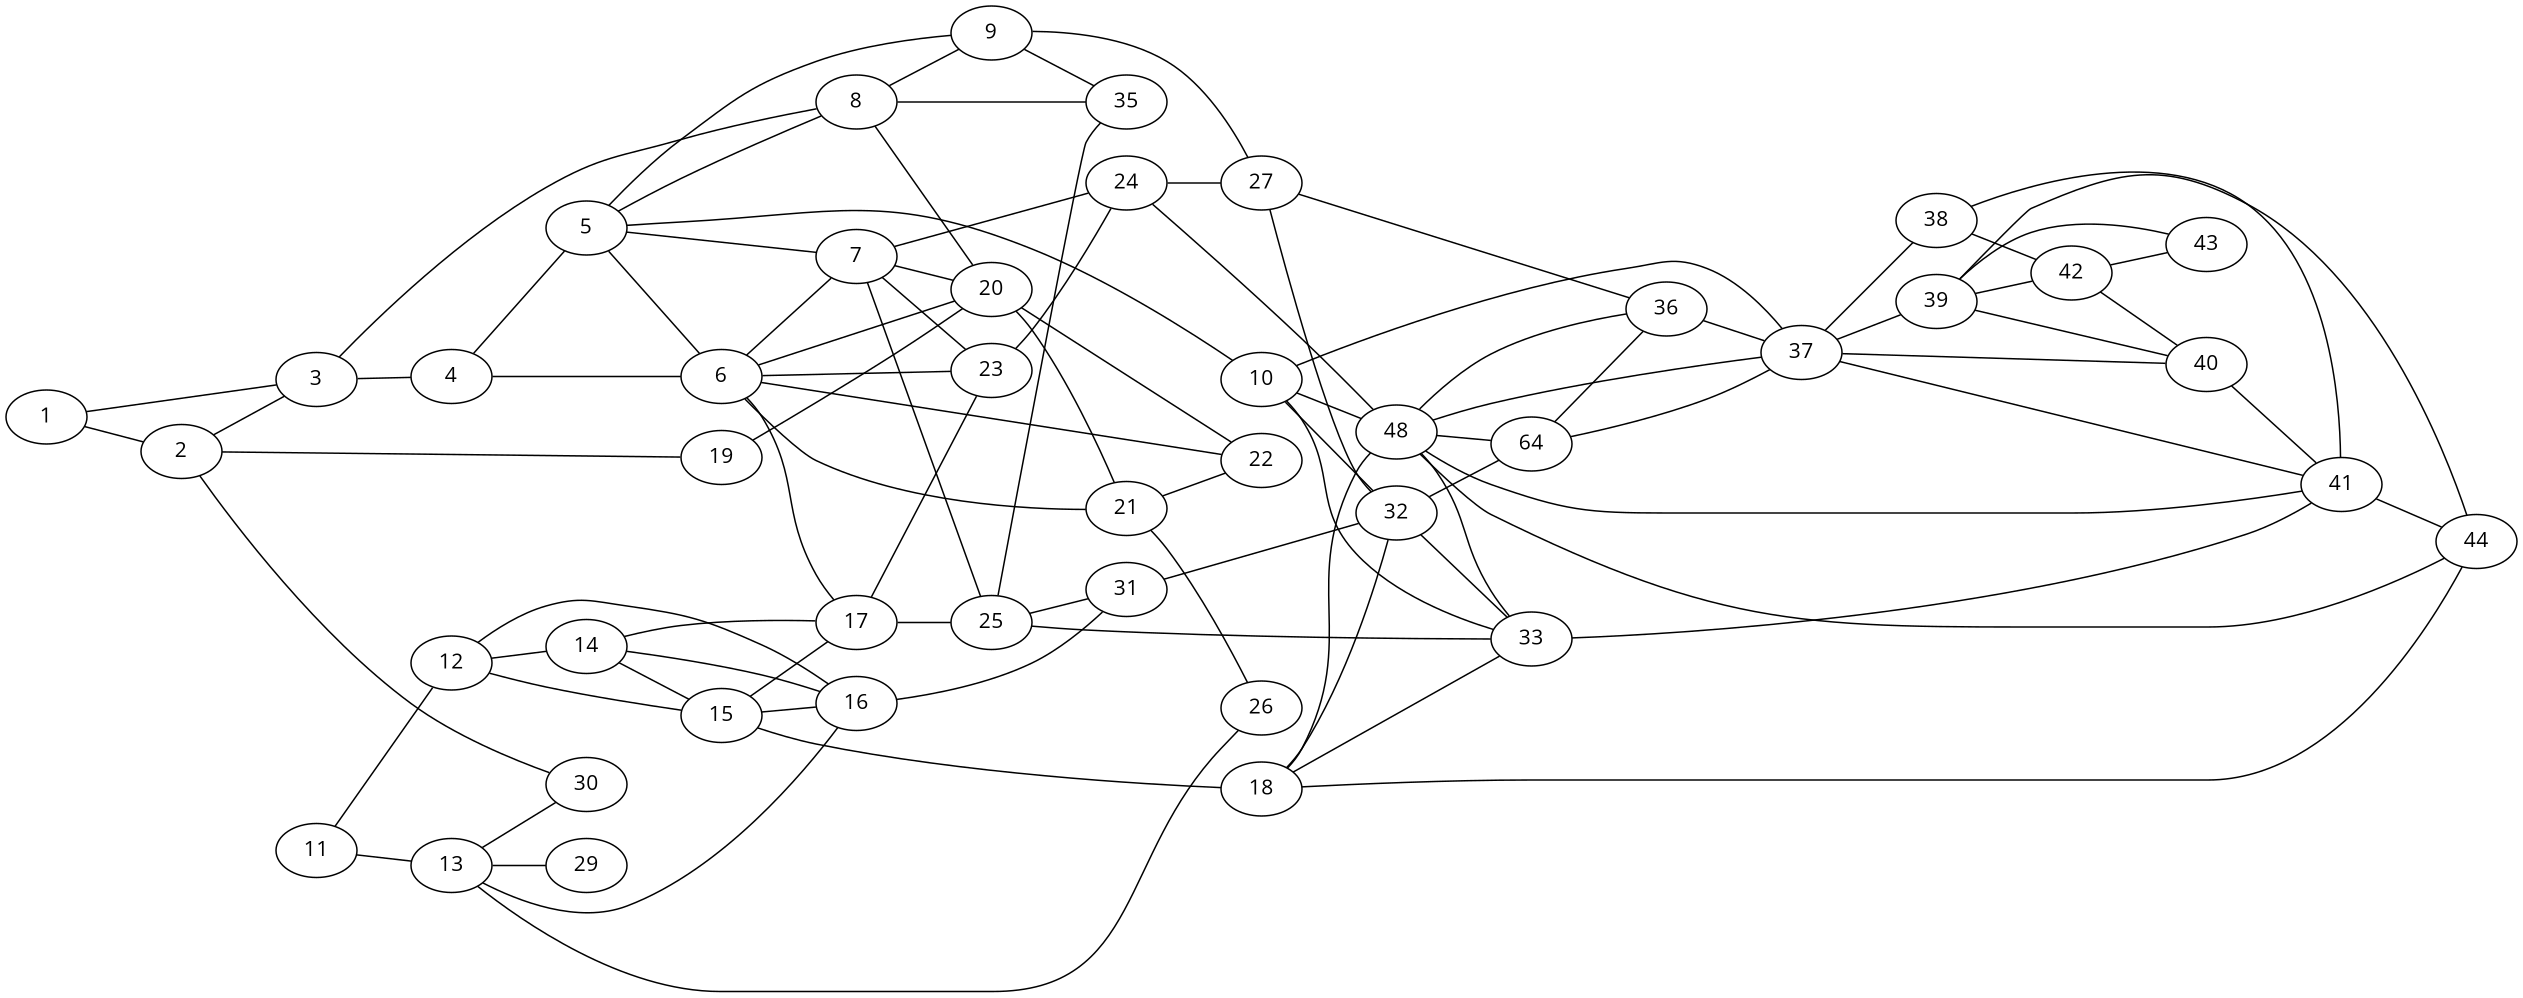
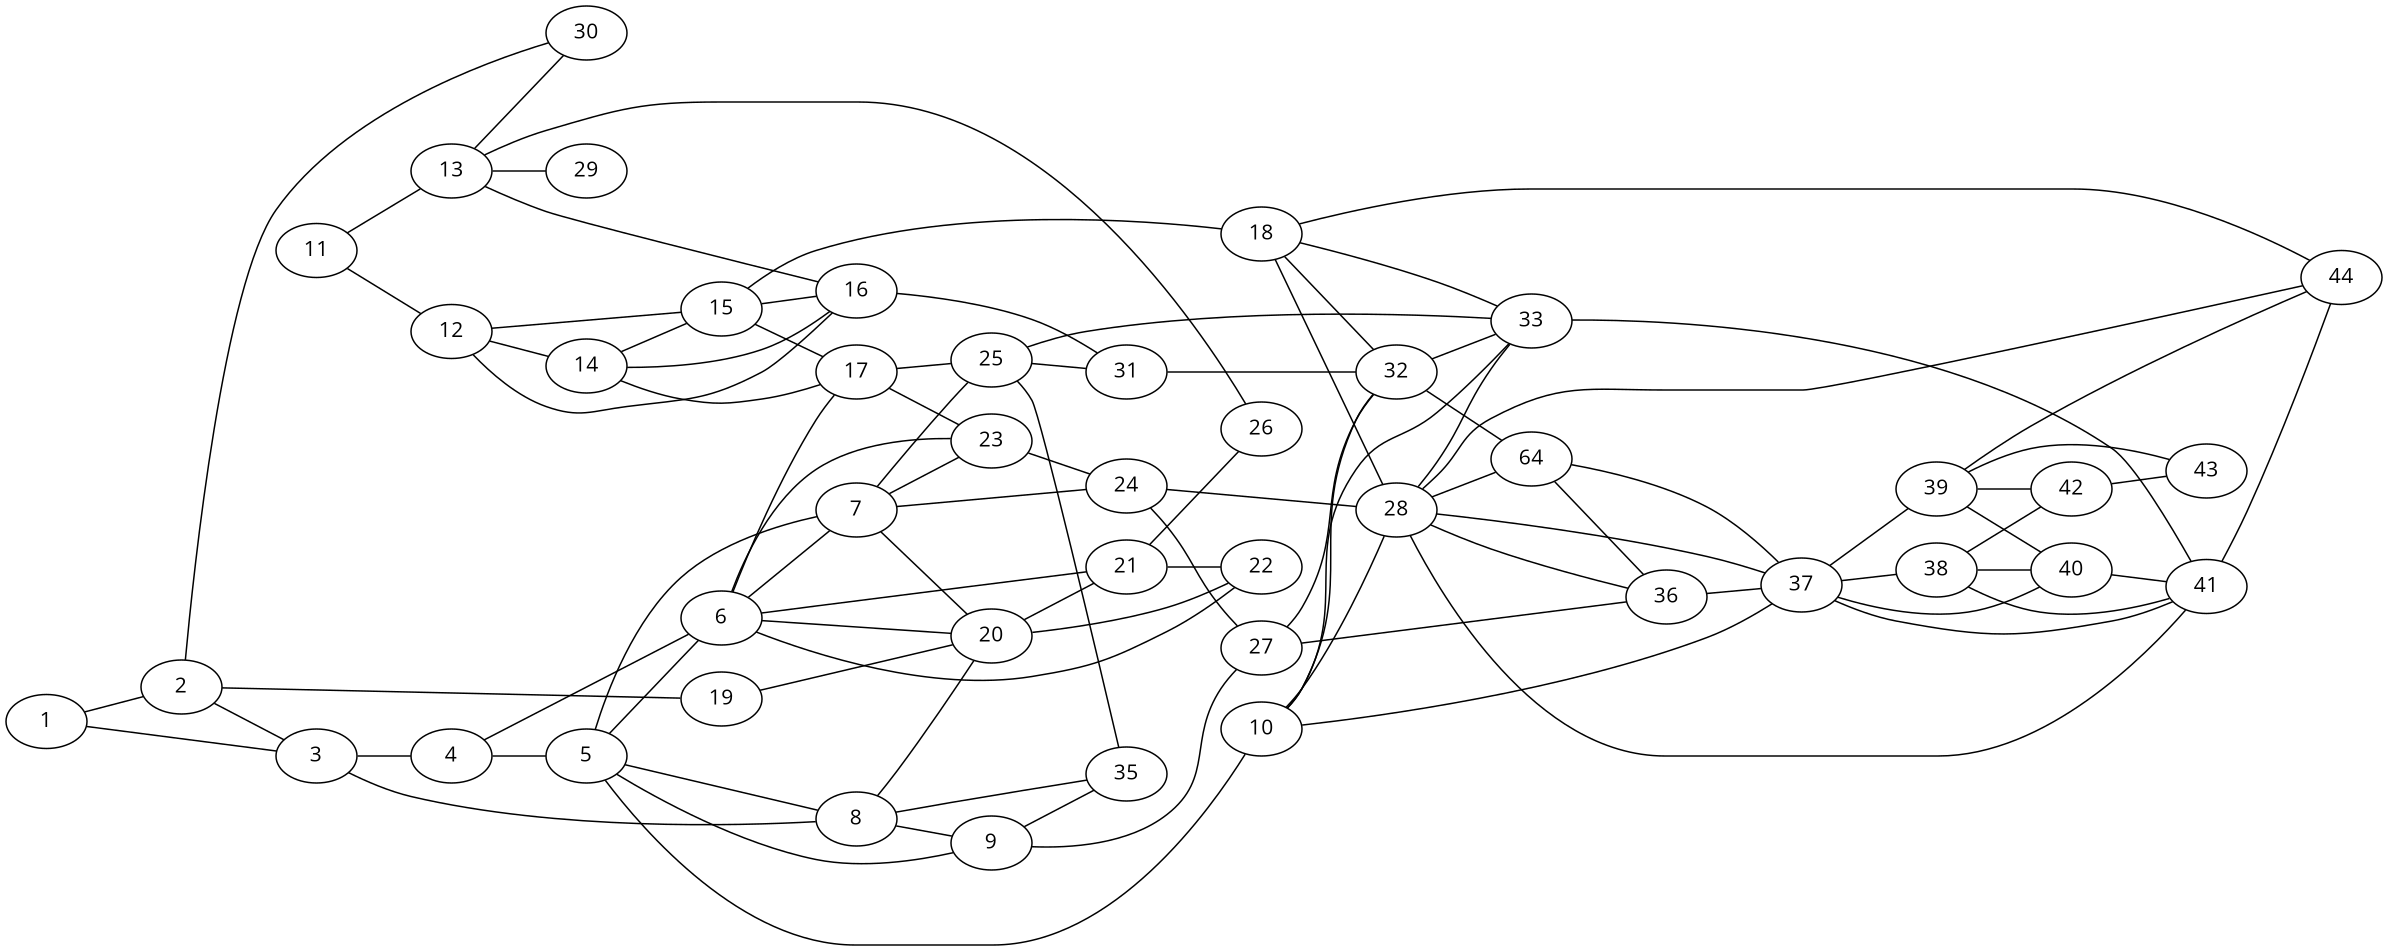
(2139, 319) -> (2004, 570)
(1396, 432) -> (1396, 510)
